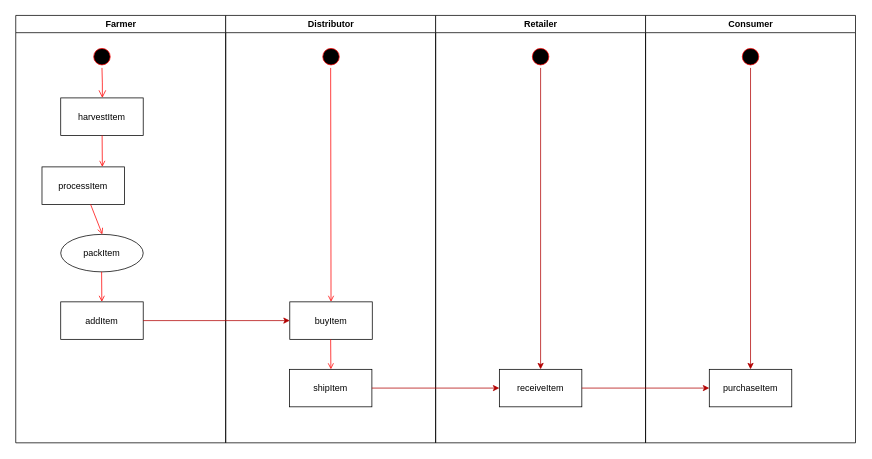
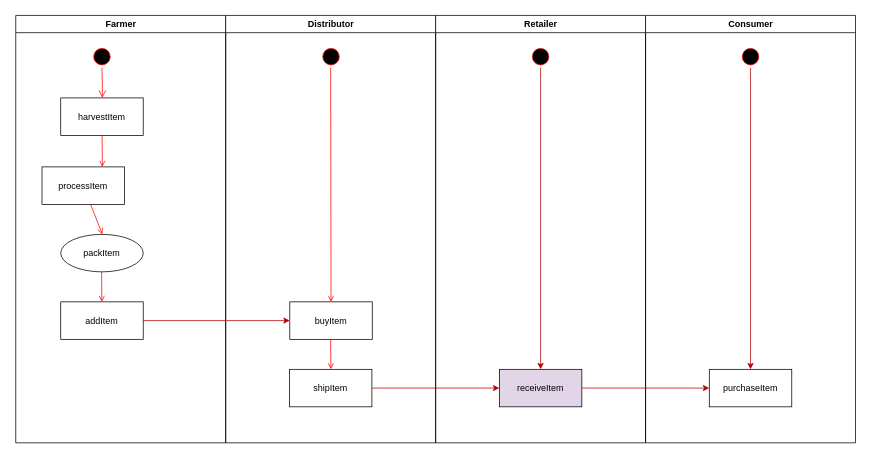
(541, 388) -> (541, 388)
